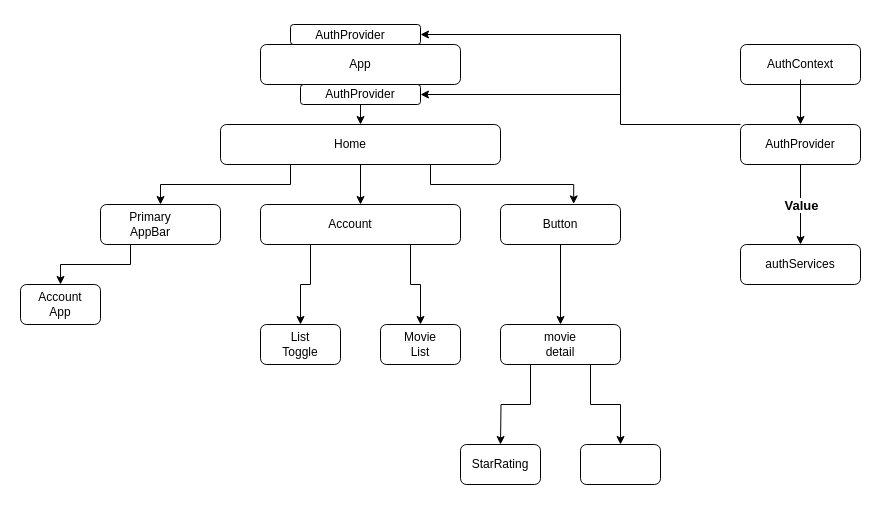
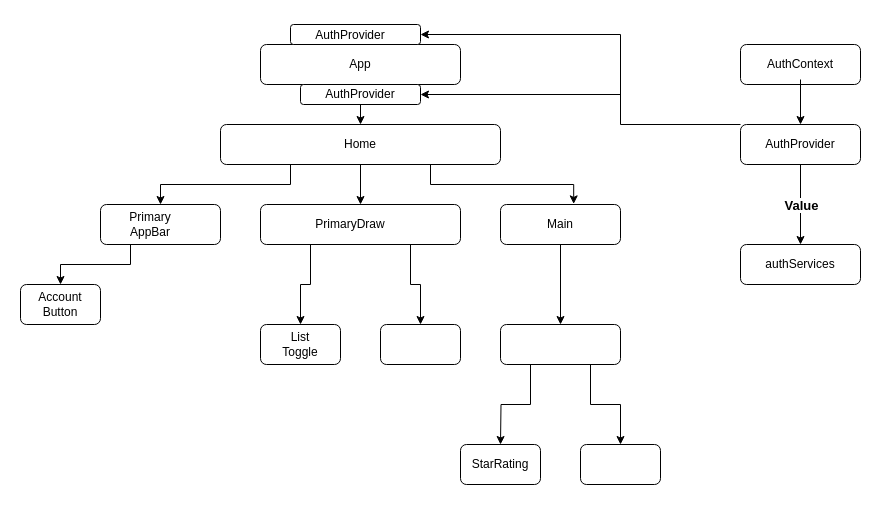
(351, 145) -> (361, 145)
(351, 225) -> (351, 225)
(561, 225) -> (561, 225)
(61, 305) -> (61, 305)
(421, 345) -> none
(561, 345) -> none
